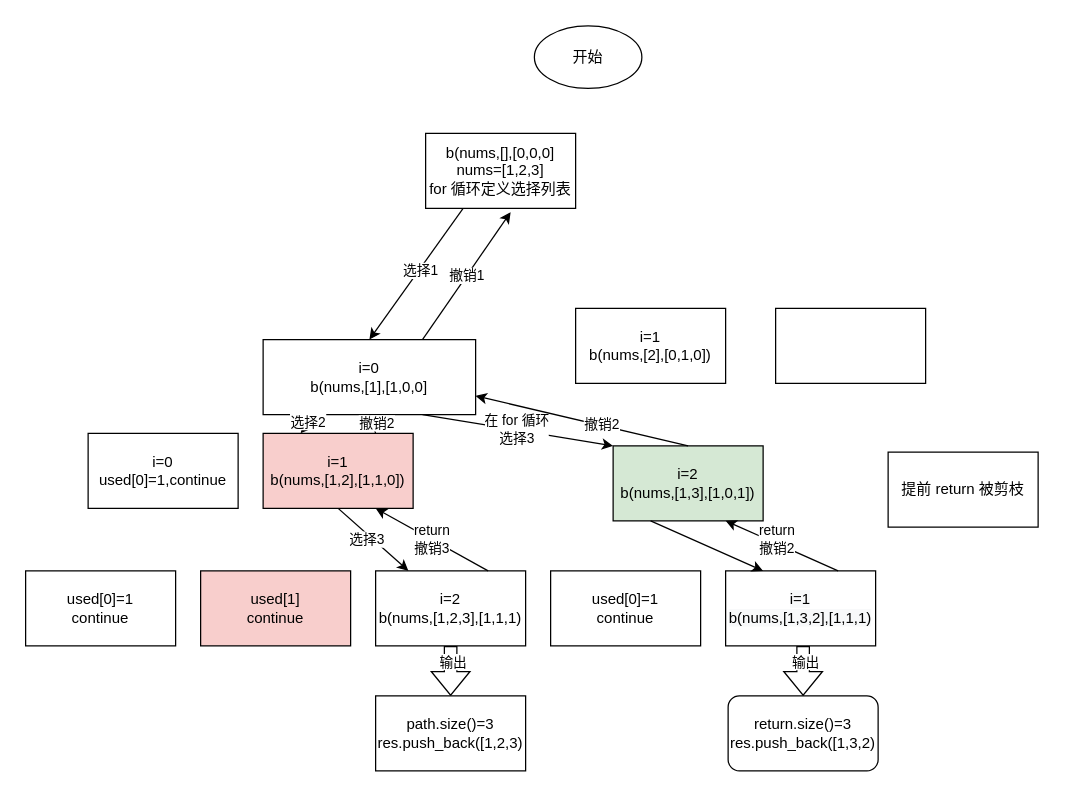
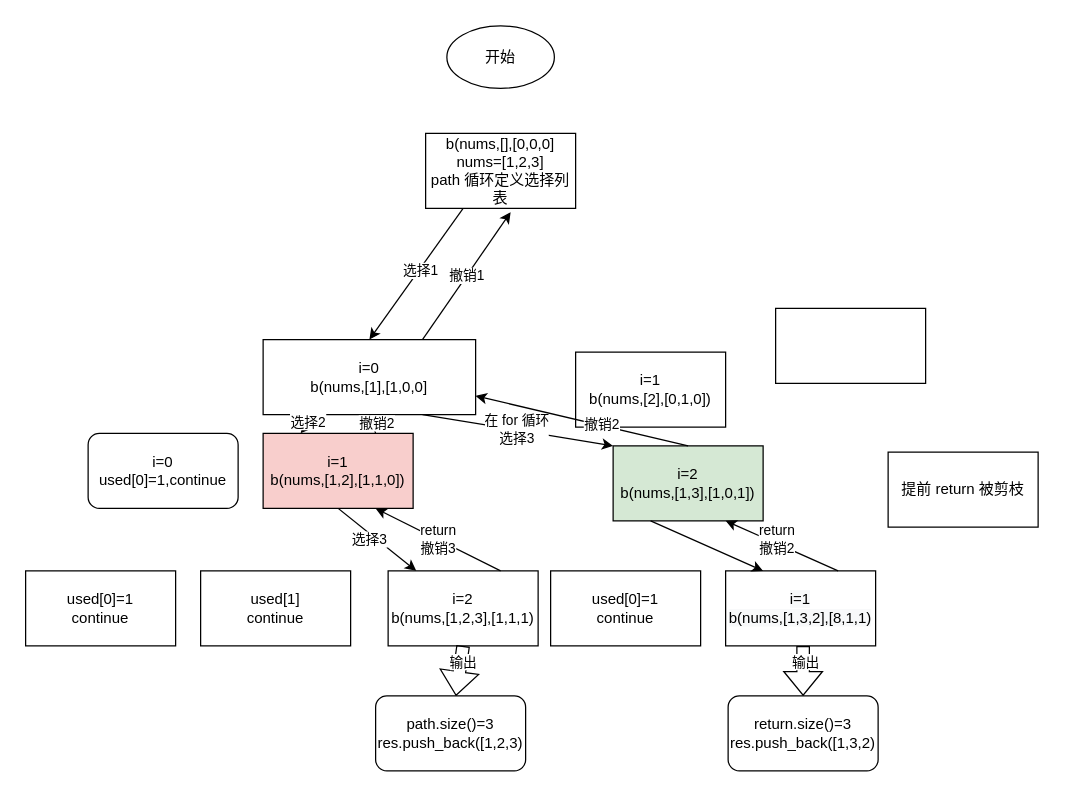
(588, 57) -> (501, 57)
(501, 171) -> (501, 171)
(651, 346) -> (651, 389)
(163, 471) -> (163, 471)
(276, 608) -> (276, 608)
(451, 608) -> (463, 608)
(801, 608) -> (801, 608)
(451, 733) -> (451, 733)
